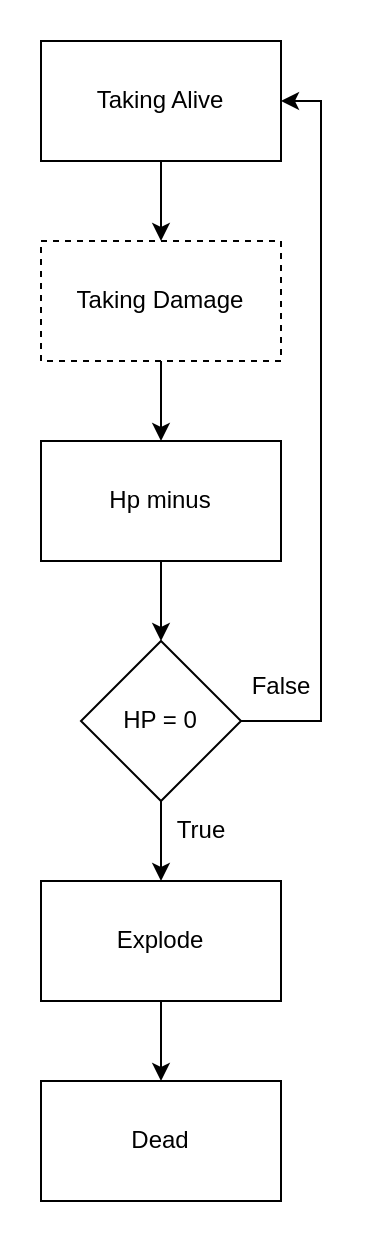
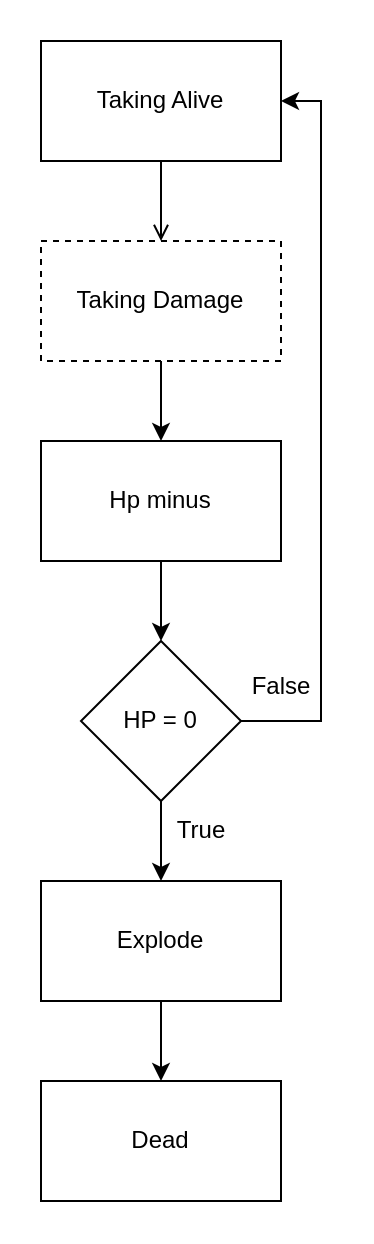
(161, 226) -> (161, 228)
